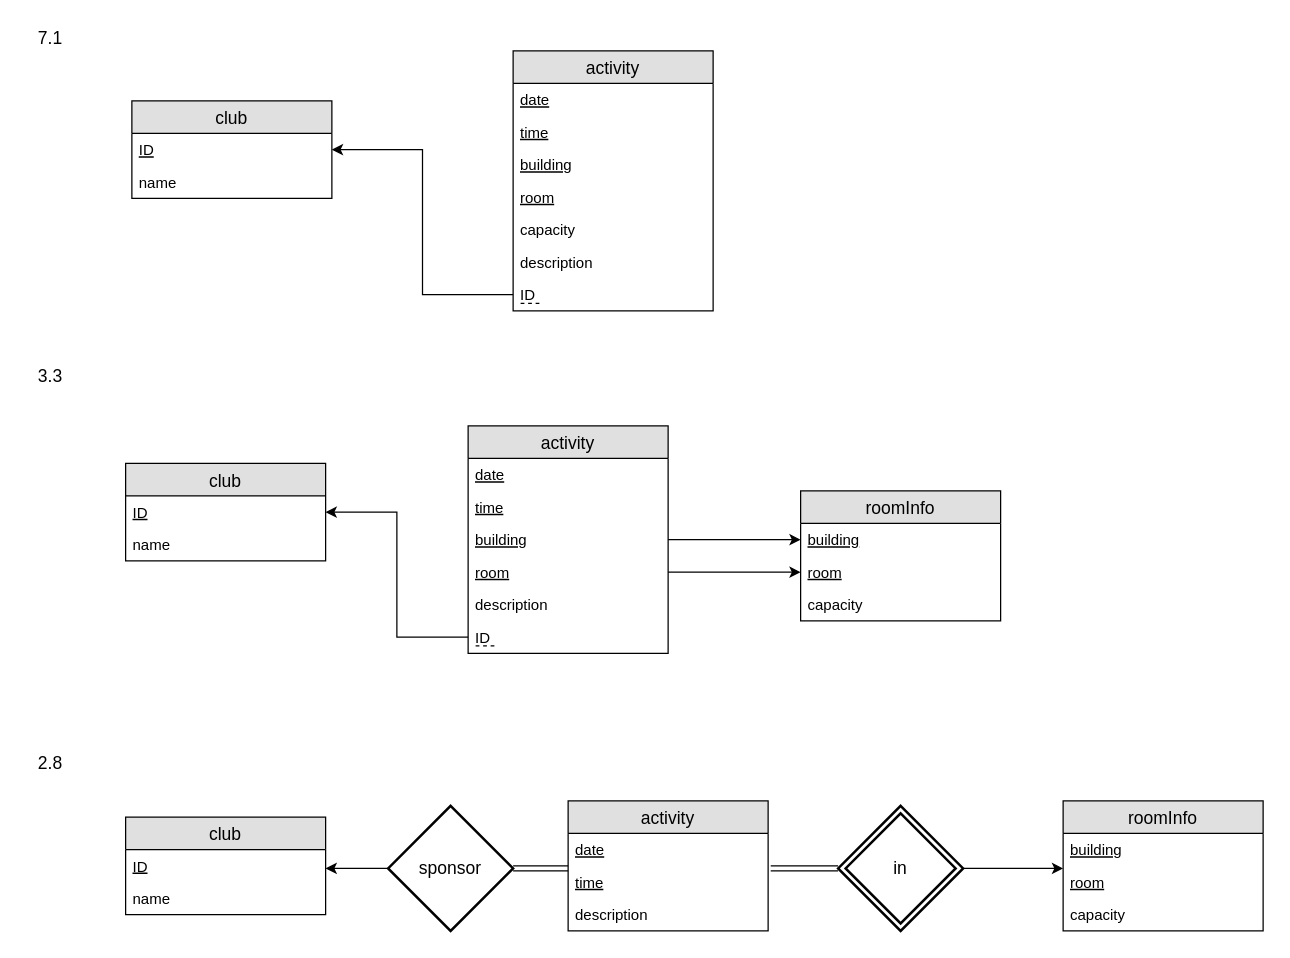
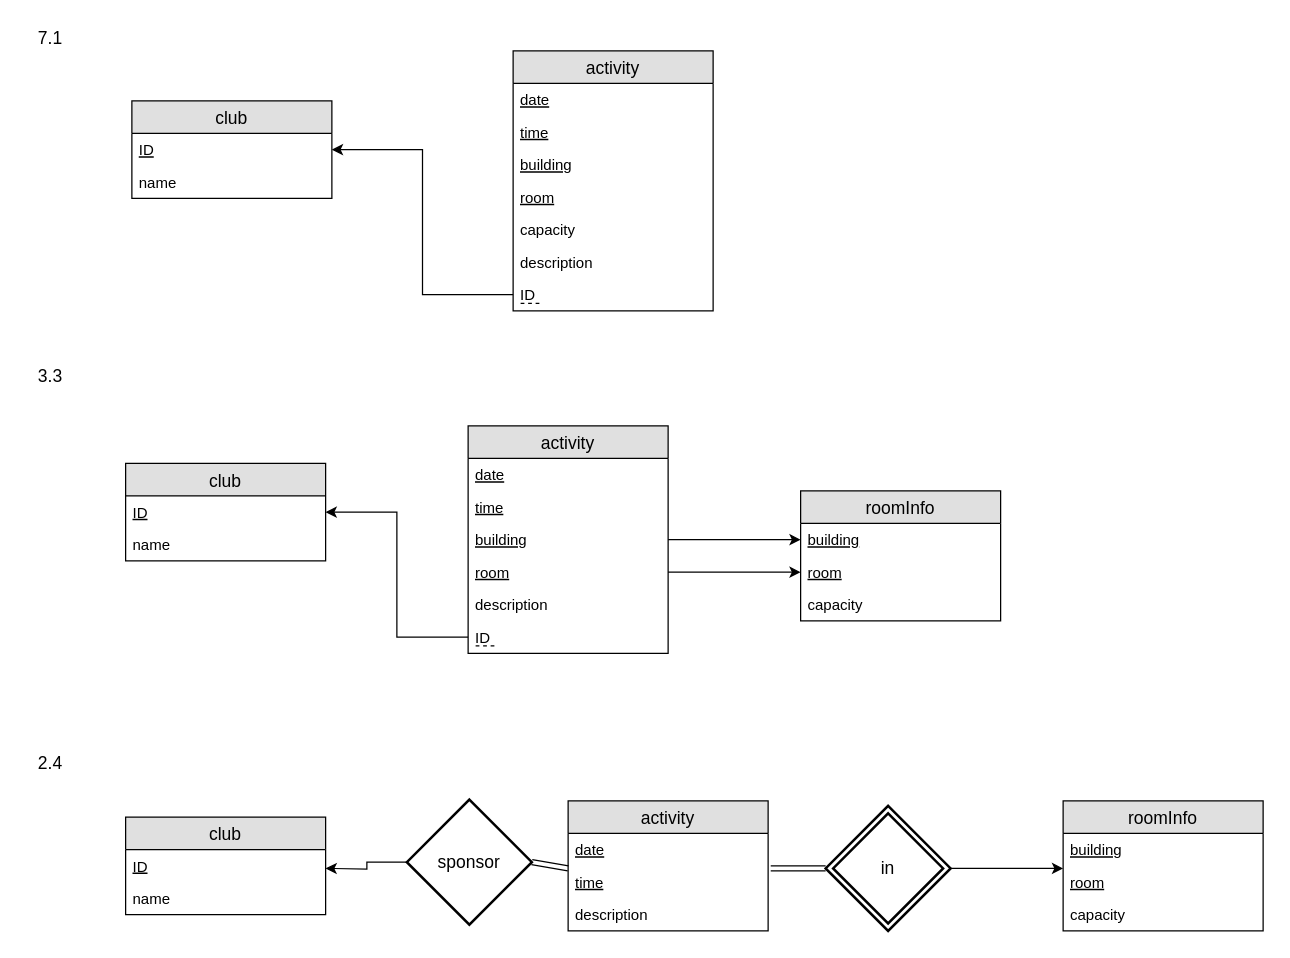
(51, 763) -> (51, 763)
(451, 868) -> (469, 862)
(901, 868) -> (888, 868)
